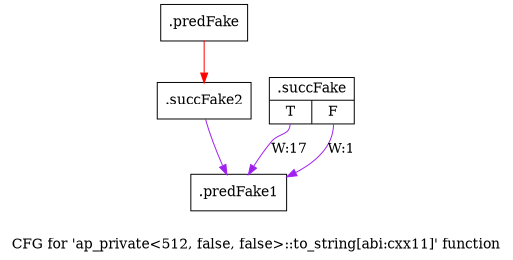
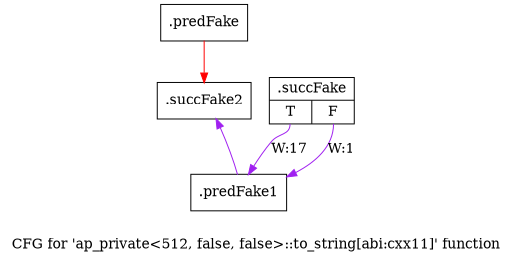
(213, 142) -> (230, 151)
